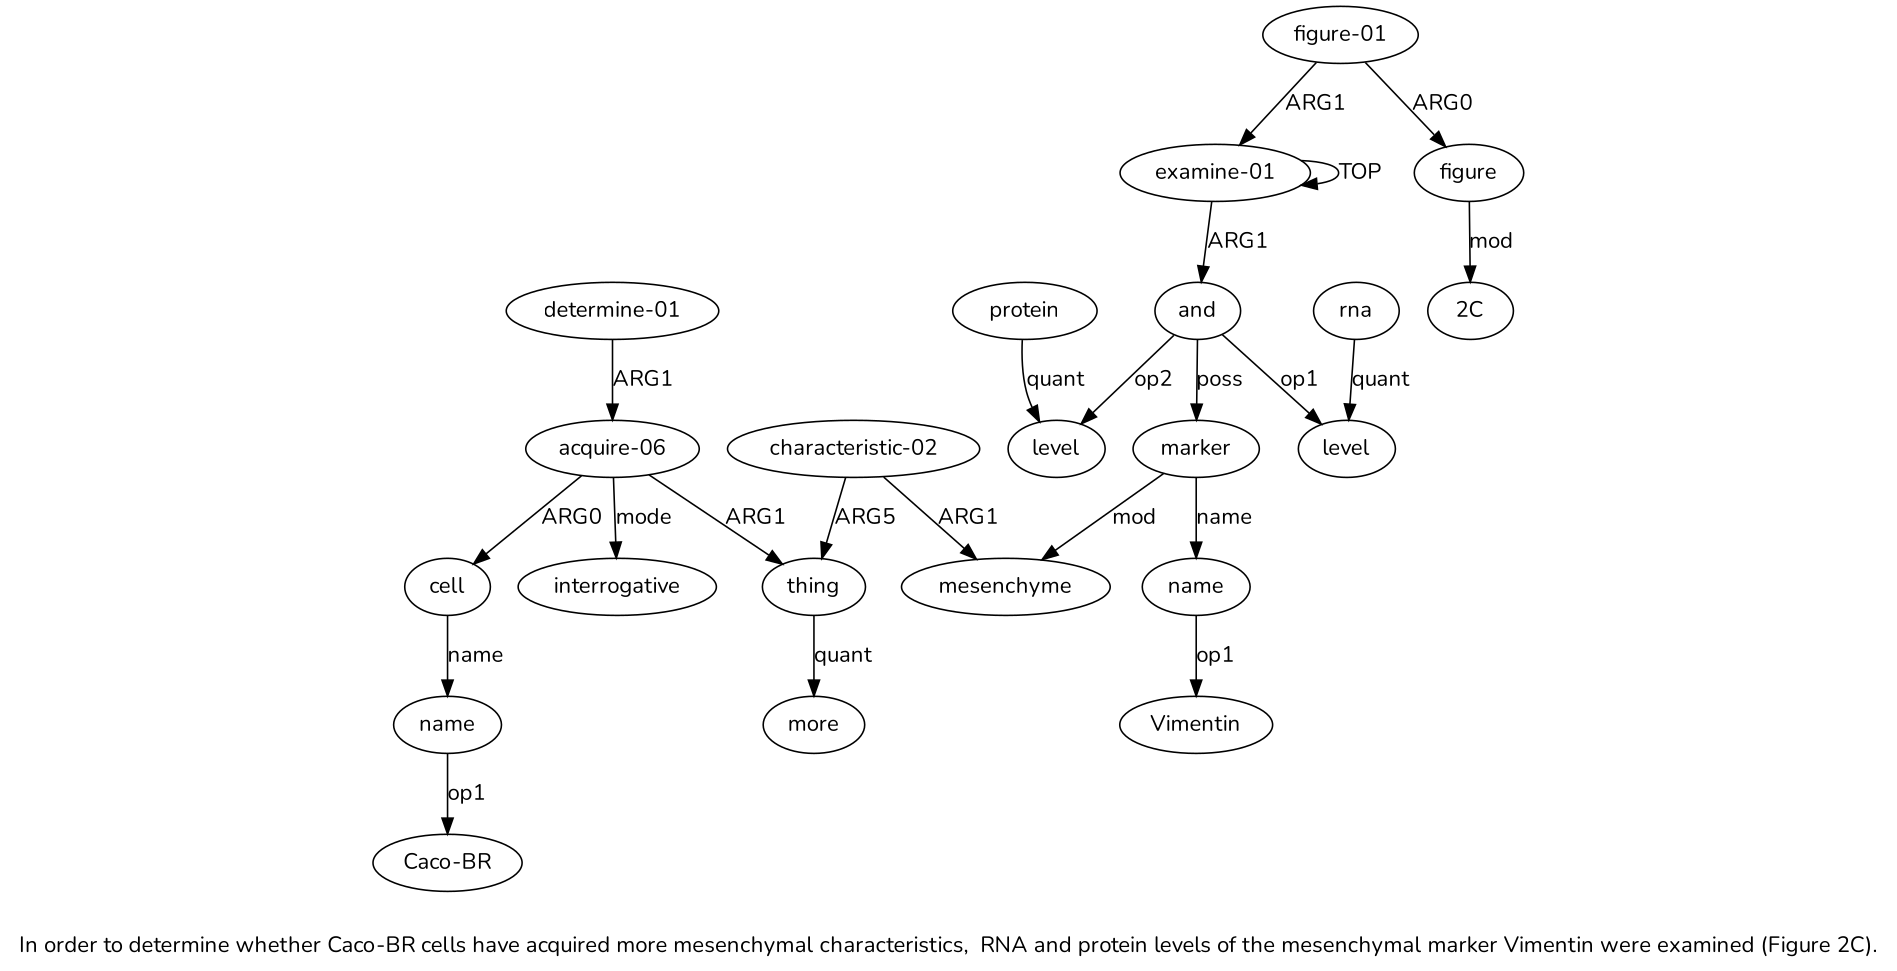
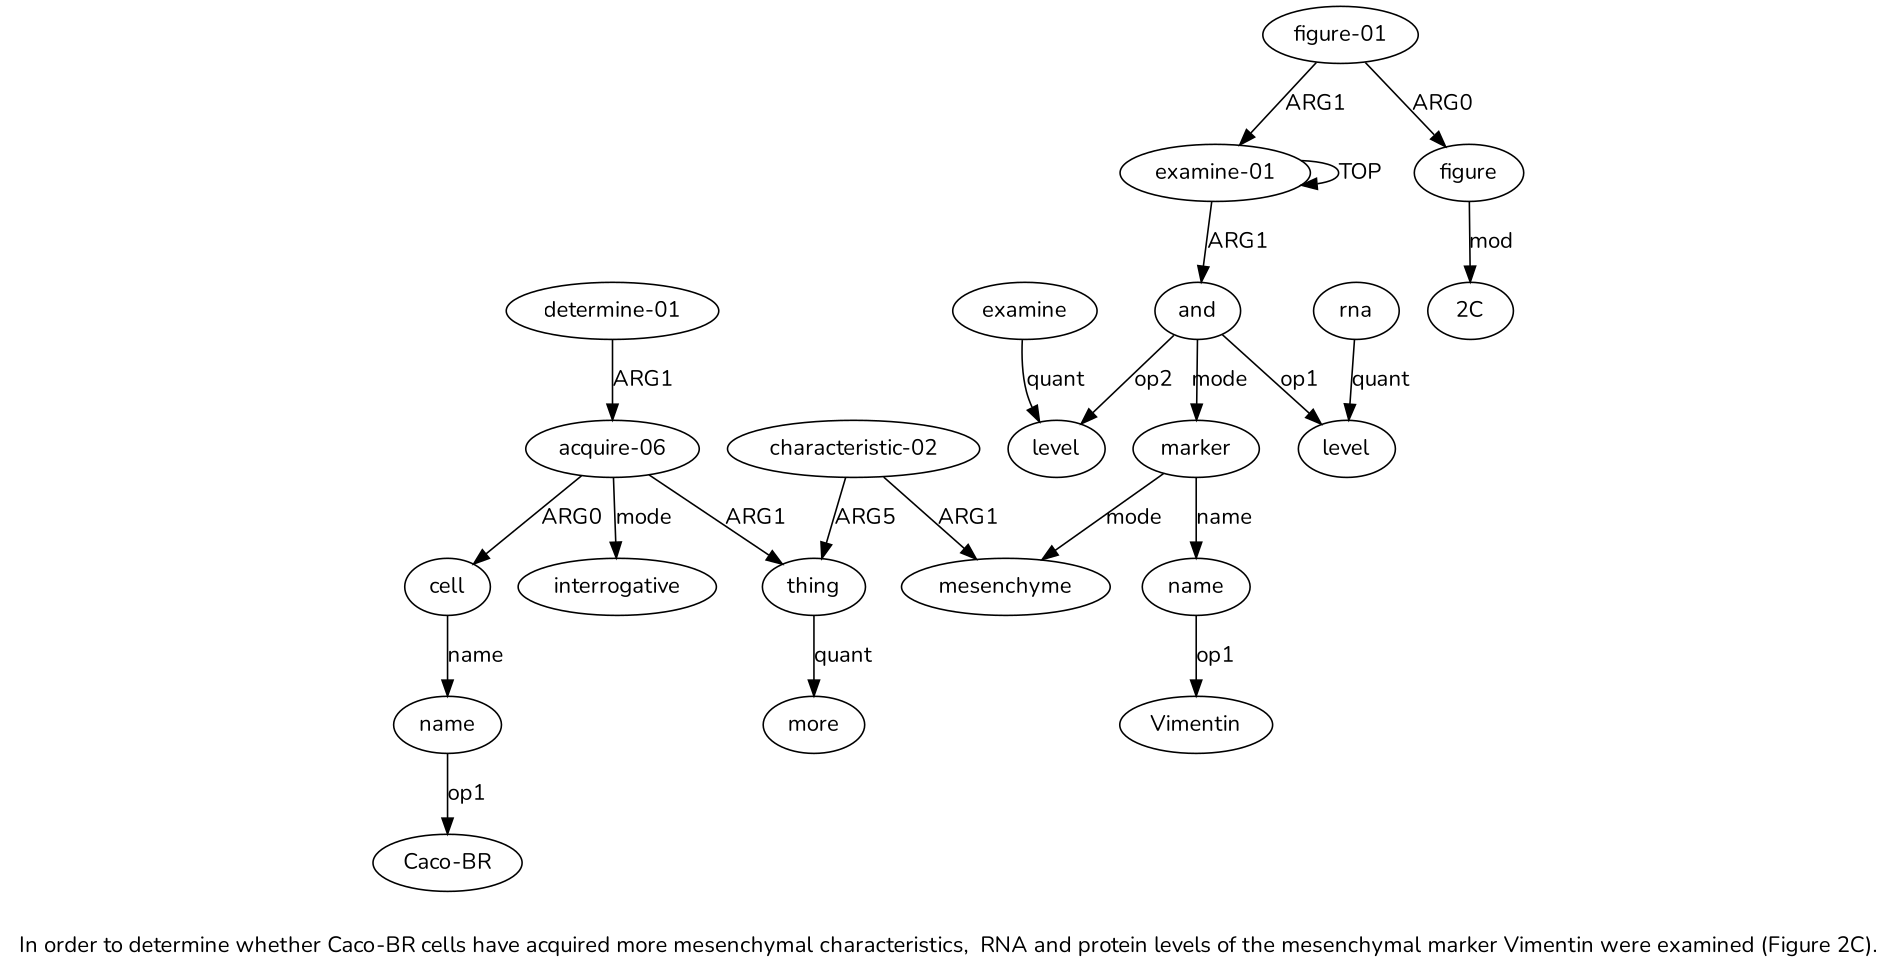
(1025, 311) -> (1025, 311)
(1220, 380) -> (1220, 380)
(1134, 518) -> (1134, 518)
